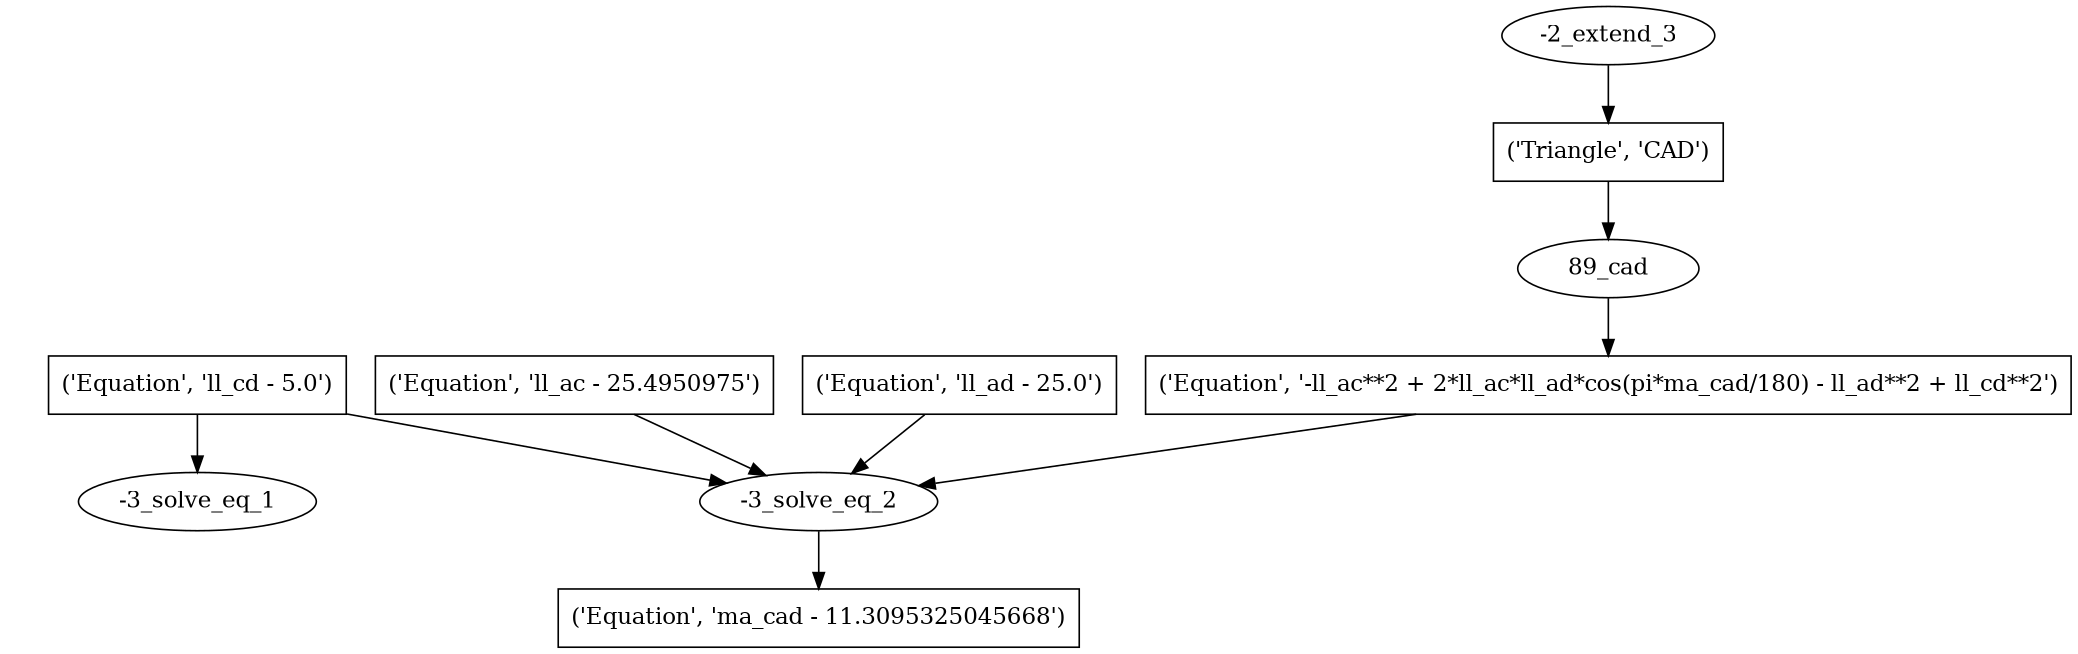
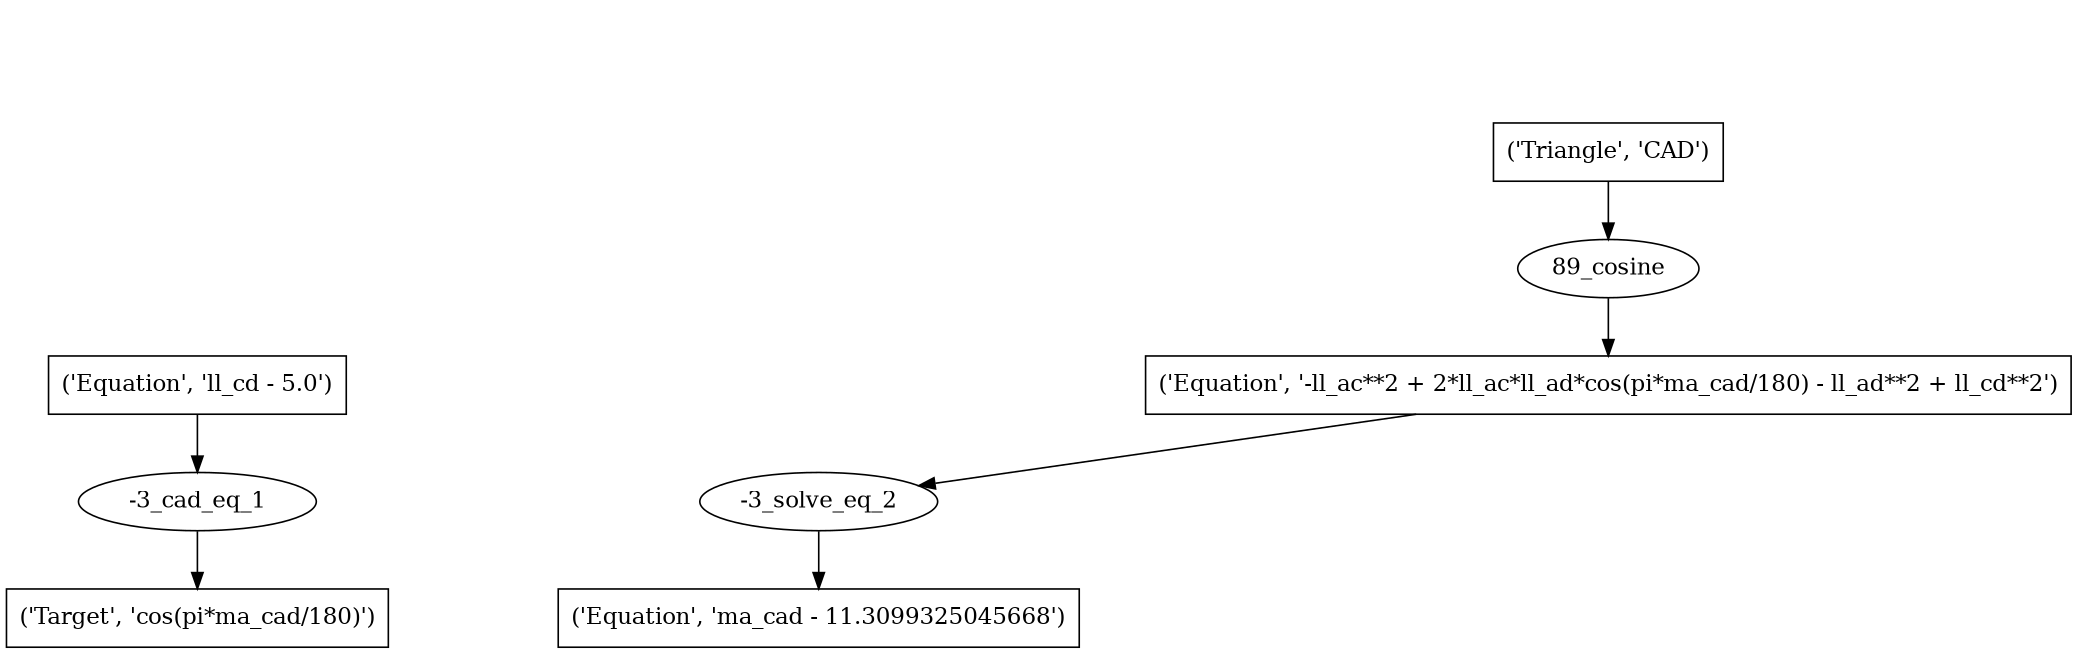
(1608, 36) -> none
(1608, 269) -> (1608, 269)
(574, 385) -> none
(960, 385) -> none
(529, 447) -> none
(197, 502) -> (197, 502)
none -> (197, 618)
(819, 618) -> (819, 618)
